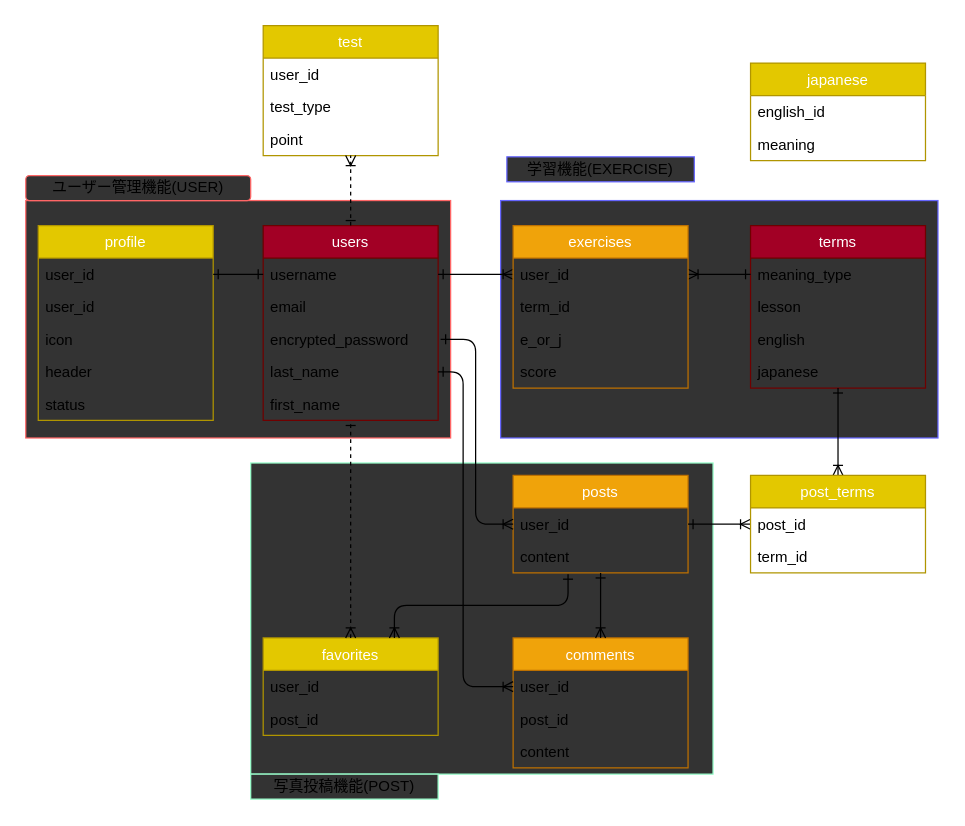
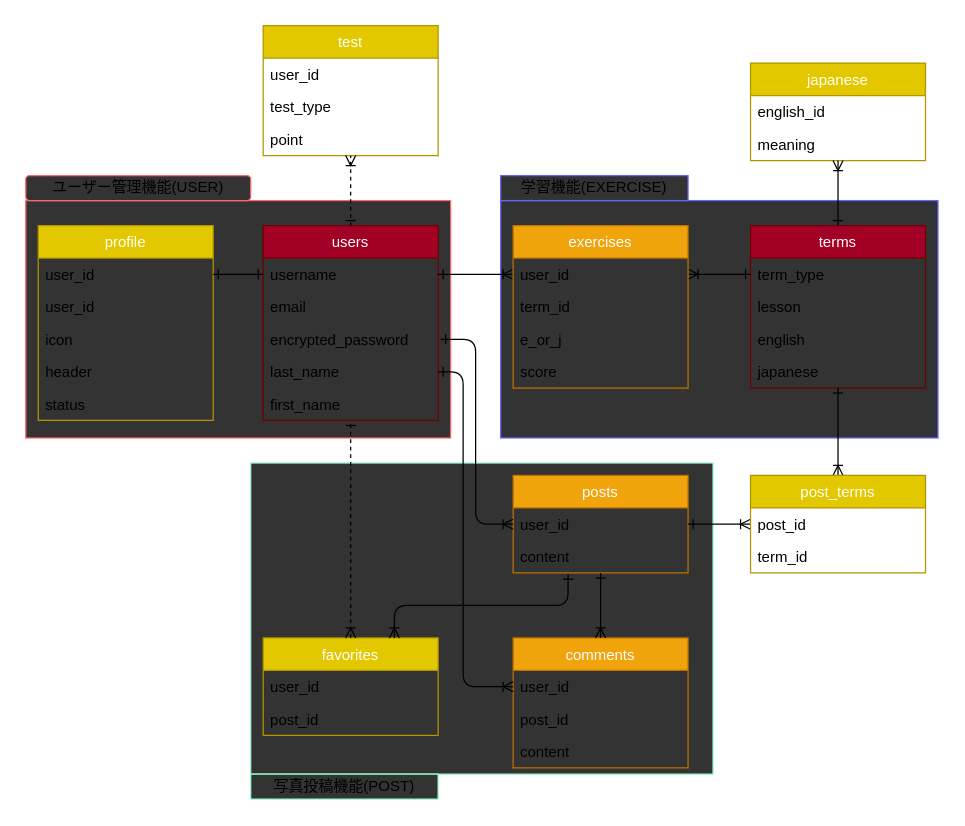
(601, 169) -> (594, 188)
none -> (838, 181)
(806, 275) -> (795, 275)
